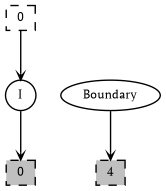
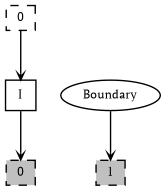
(21, 95) -> (21, 95)
(111, 173) -> (111, 173)
